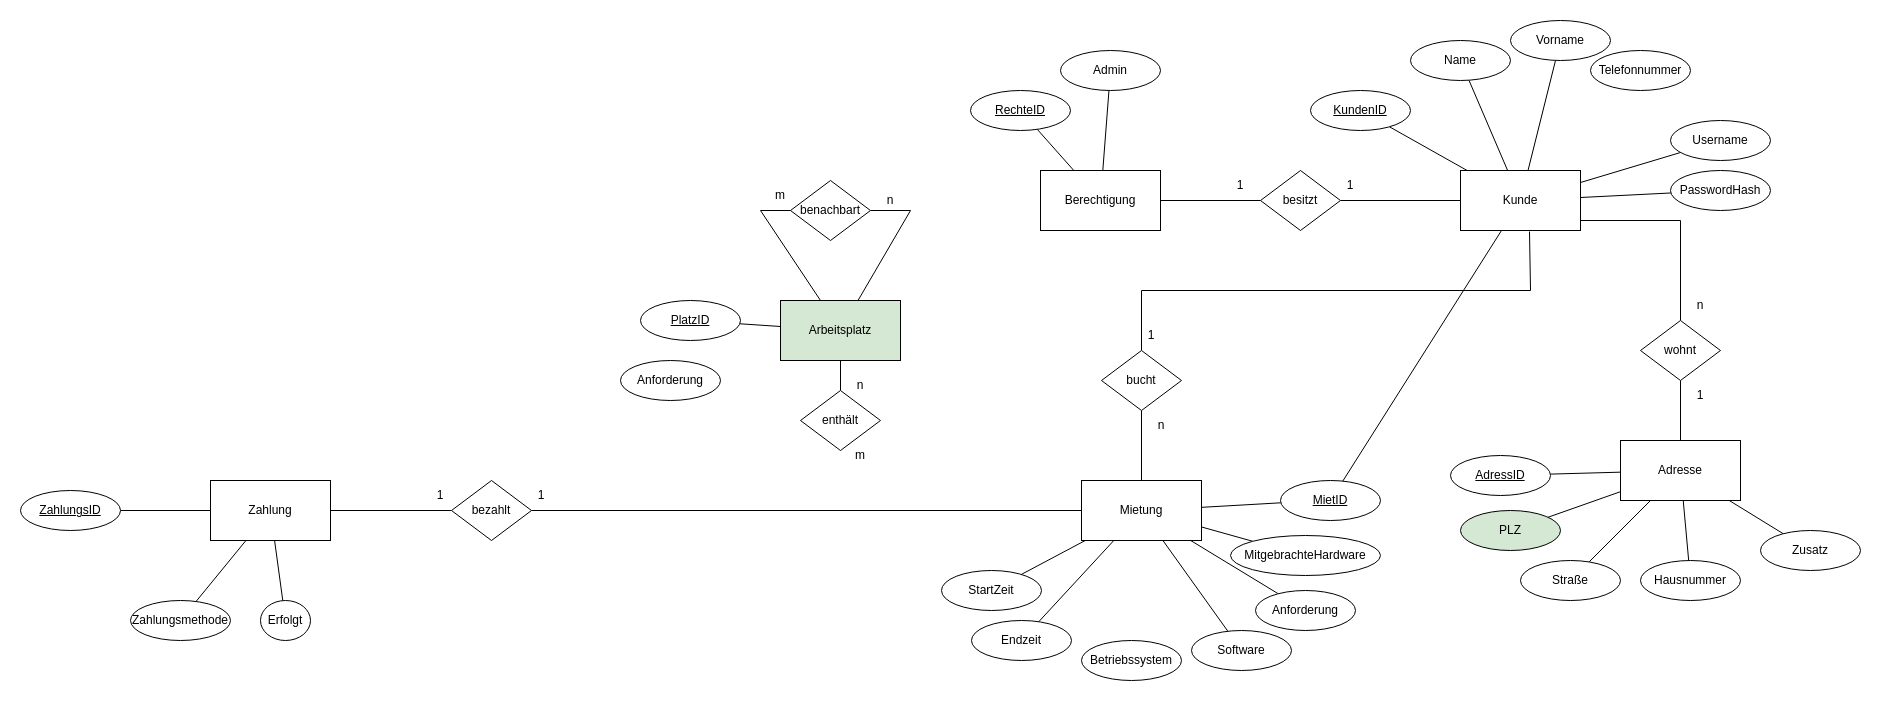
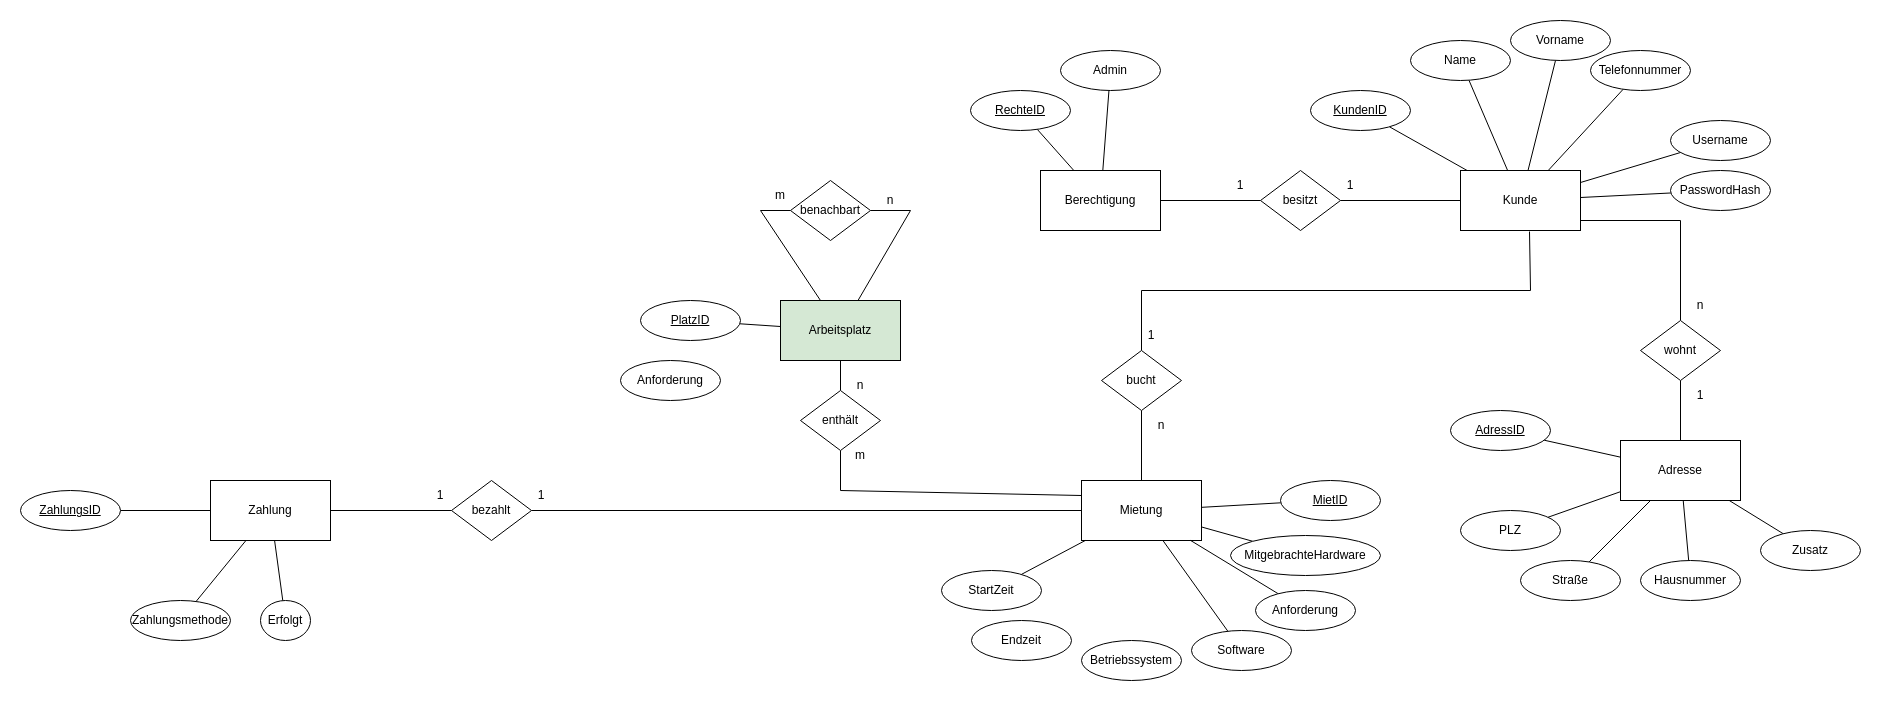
(1422, 356) -> (1586, 130)
(1501, 476) -> (1501, 431)
none -> (941, 493)
(1511, 531) -> (1511, 531)
(1076, 581) -> none
